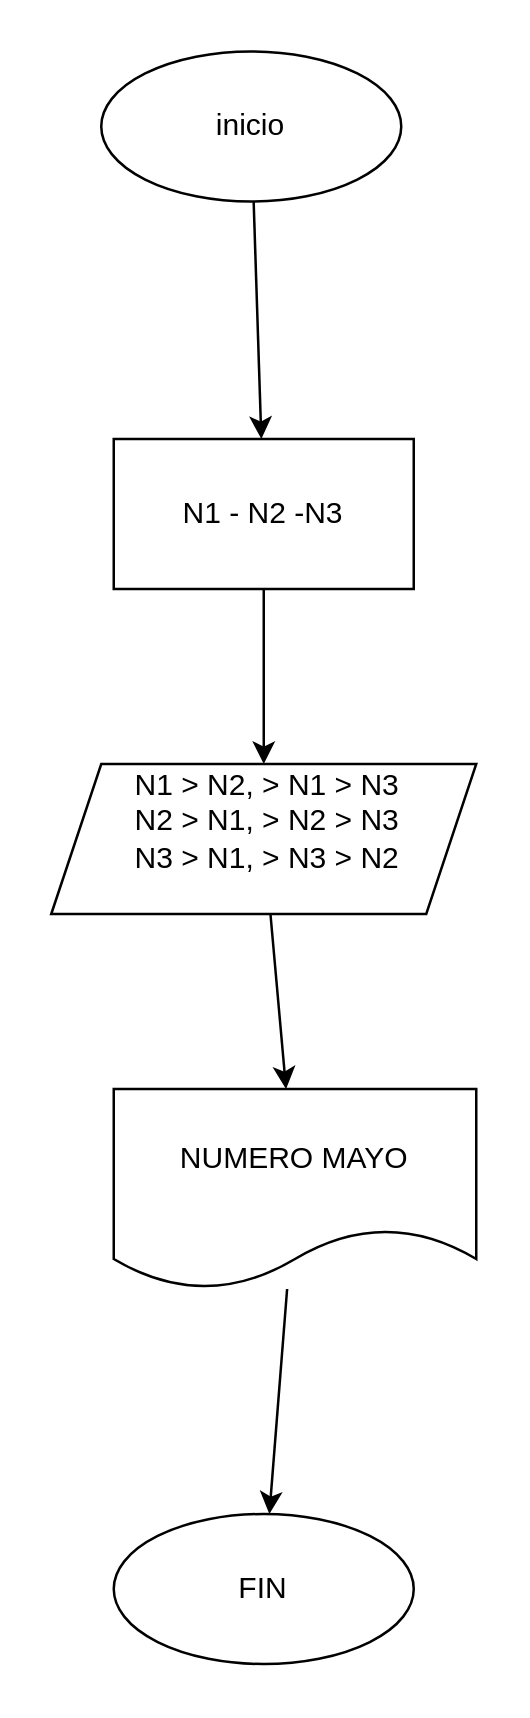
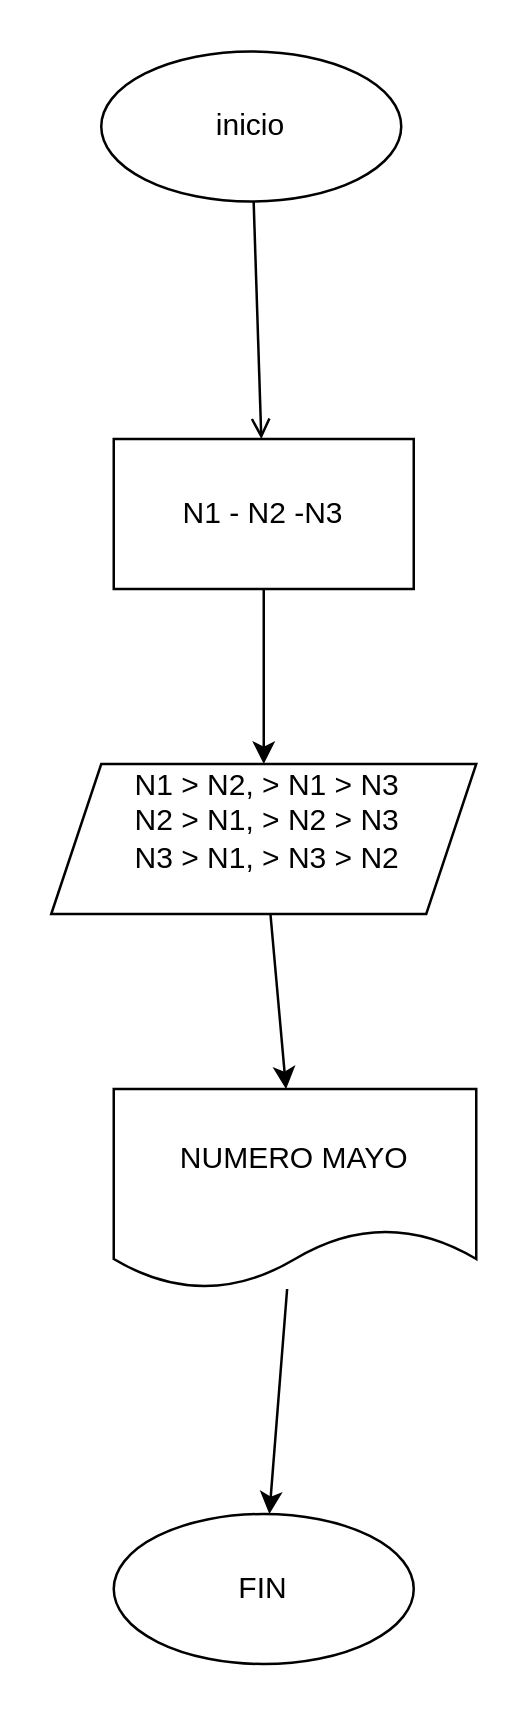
(261, 420) -> (261, 424)
